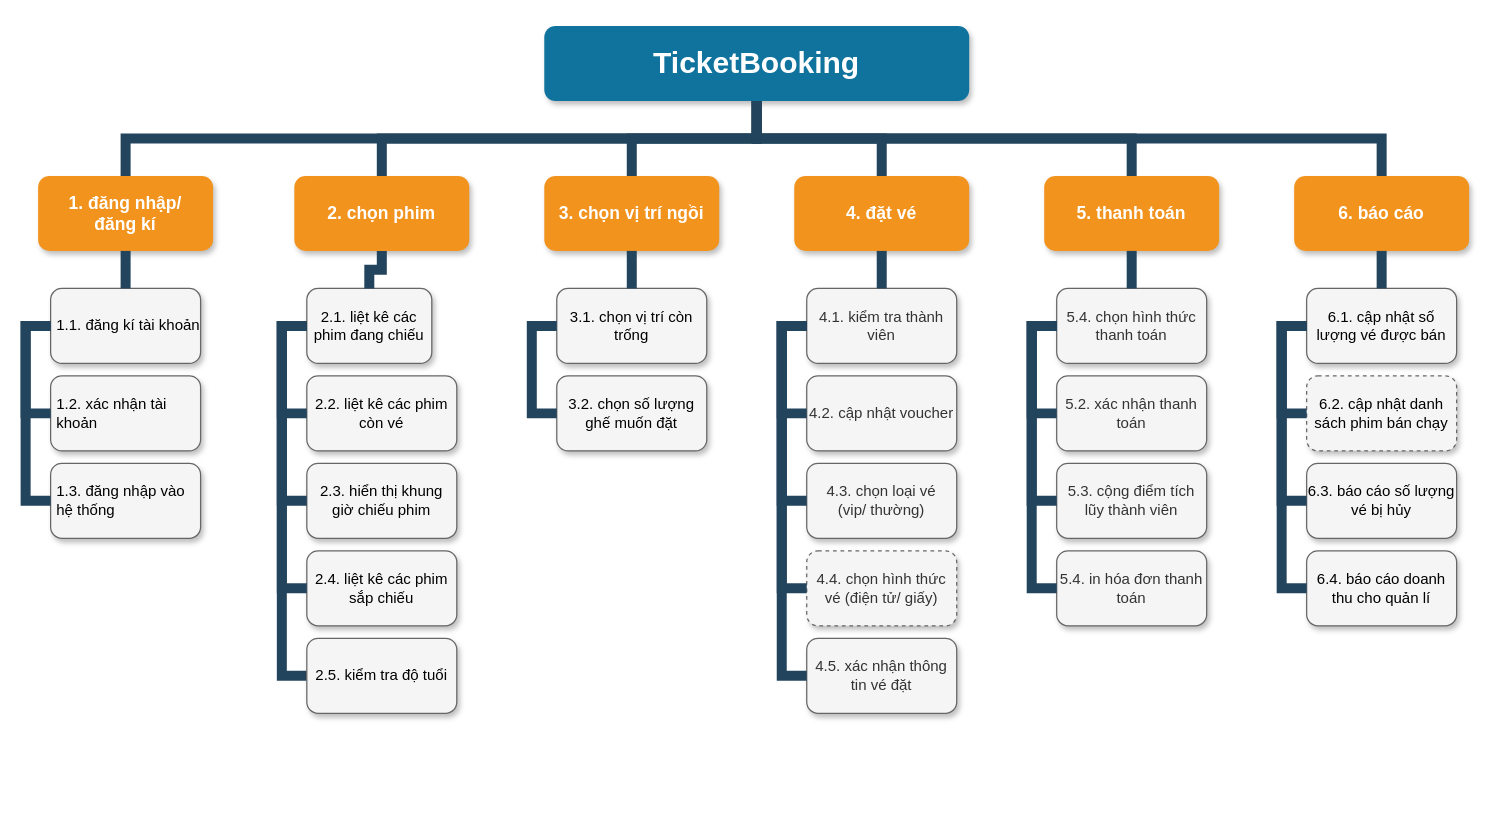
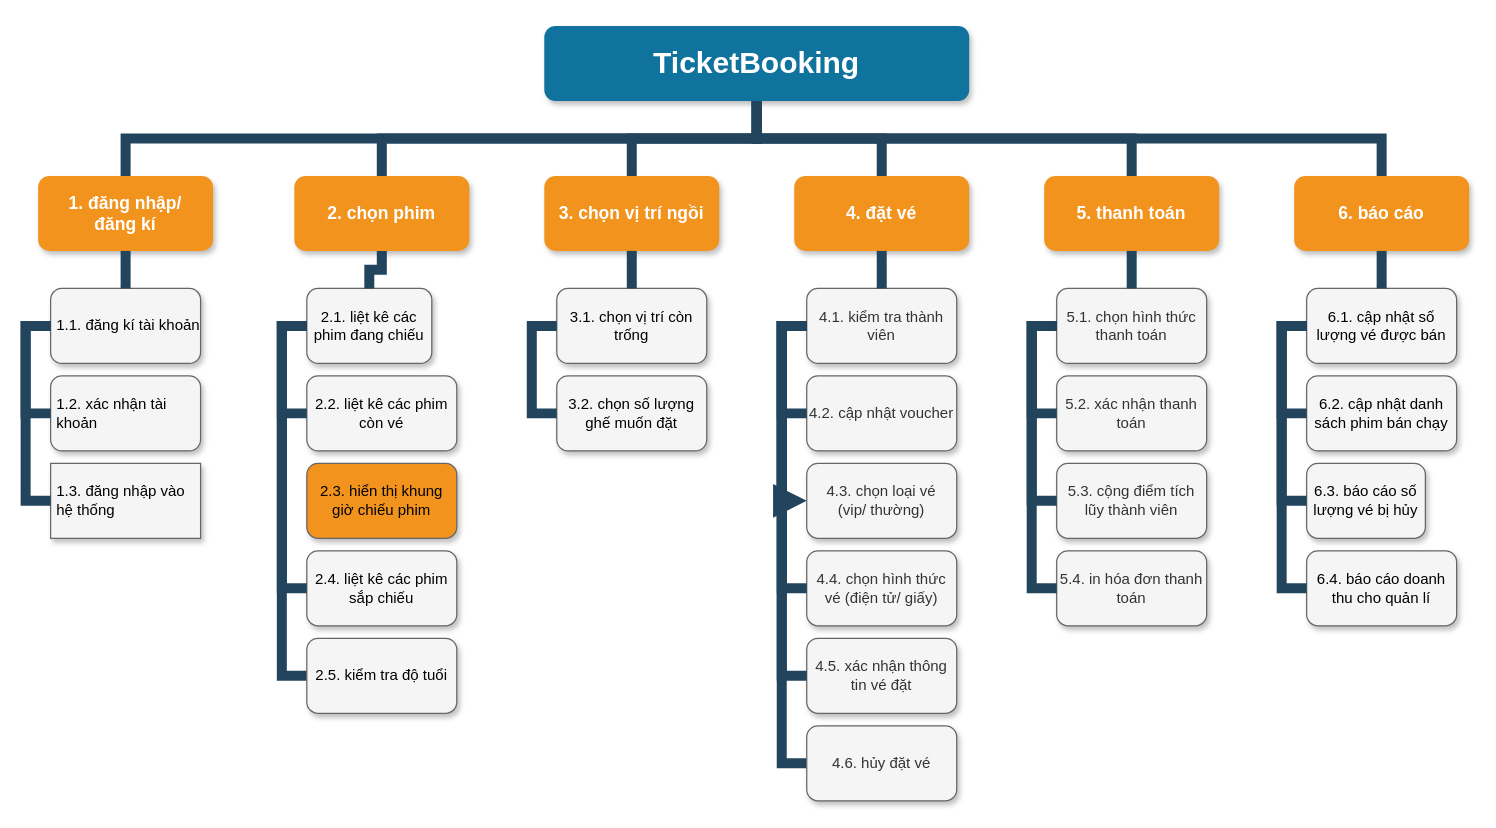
(1132, 326) -> (1132, 326)
(1382, 413) -> (1382, 413)
(126, 501) -> (126, 501)
(296, 501) -> none
(382, 501) -> (382, 501)
(803, 501) -> (778, 501)
(1382, 501) -> (1366, 501)
(882, 588) -> (882, 588)
none -> (782, 733)
none -> (882, 763)
